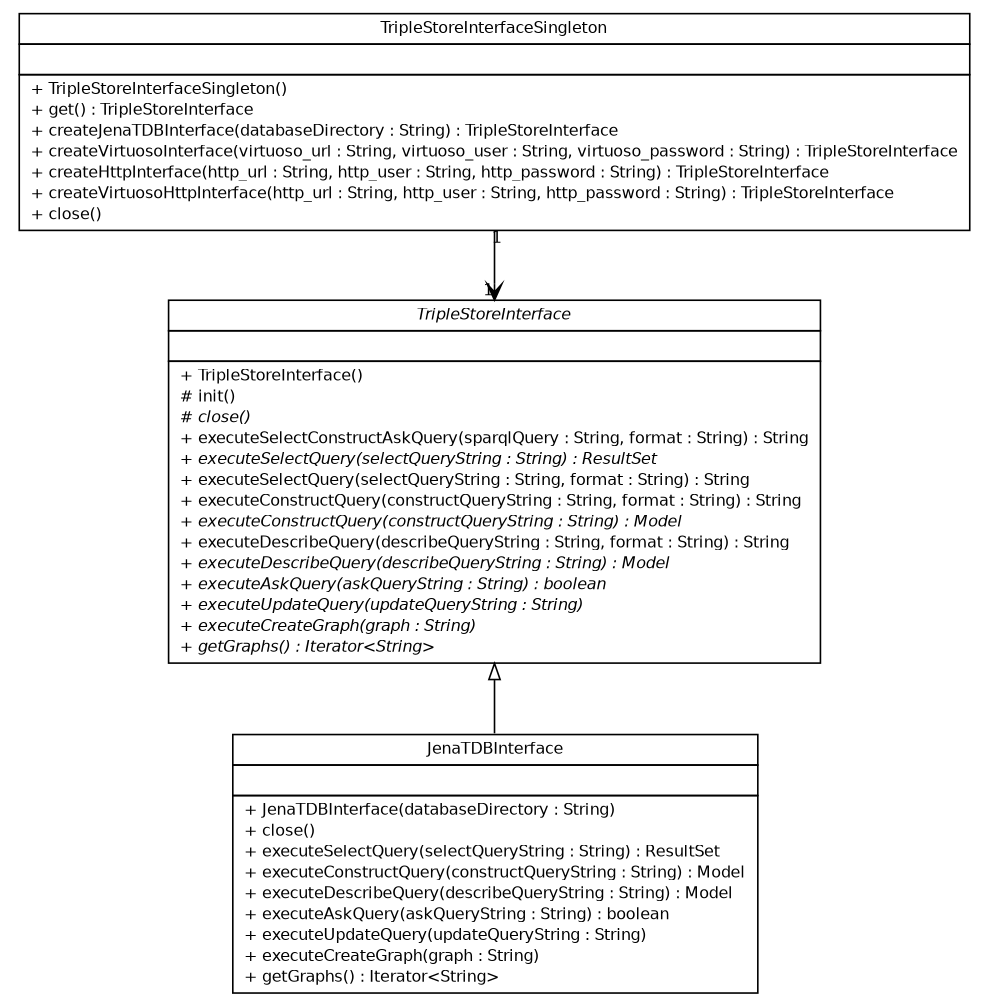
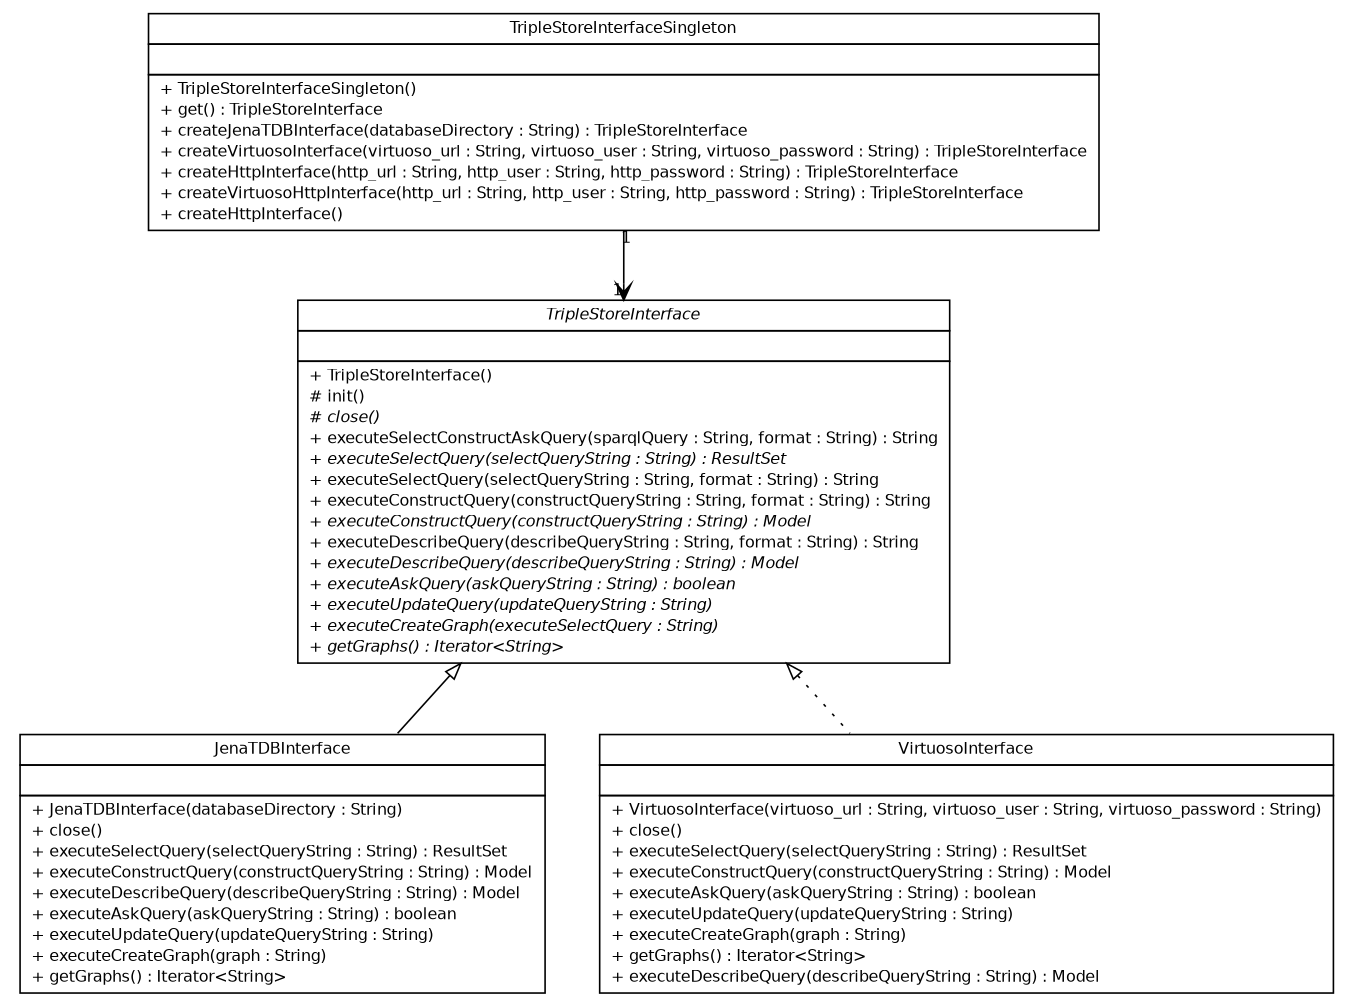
(67, 214) -> (252, 214)
(328, 626) -> (515, 626)
none -> (966, 863)
